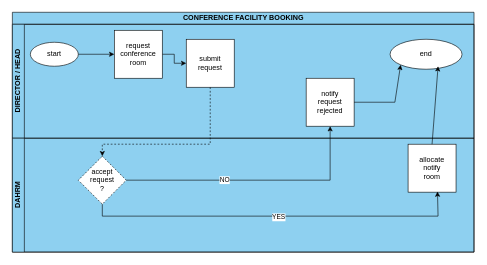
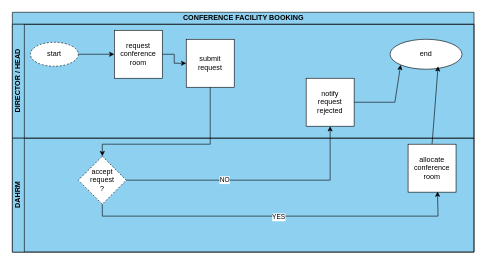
(54, 54) -> (54, 54)
(181, 144) -> (181, 144)
(432, 168) -> (432, 168)
